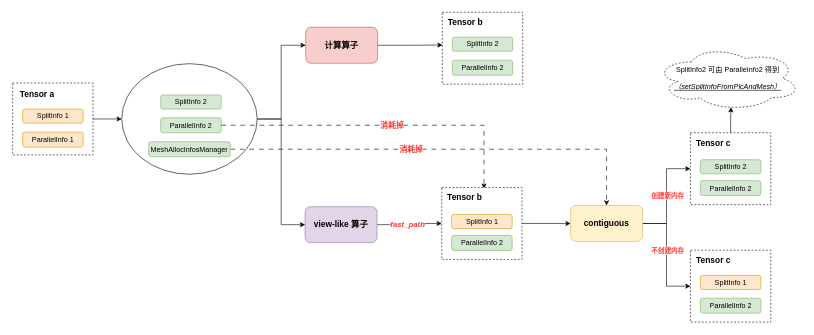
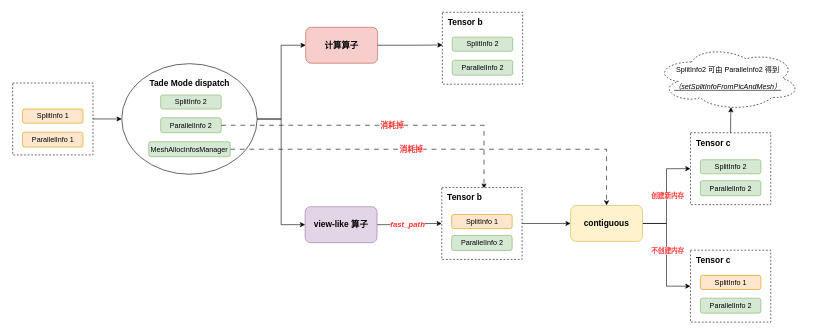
none -> (189, 84)
(37, 95) -> none
